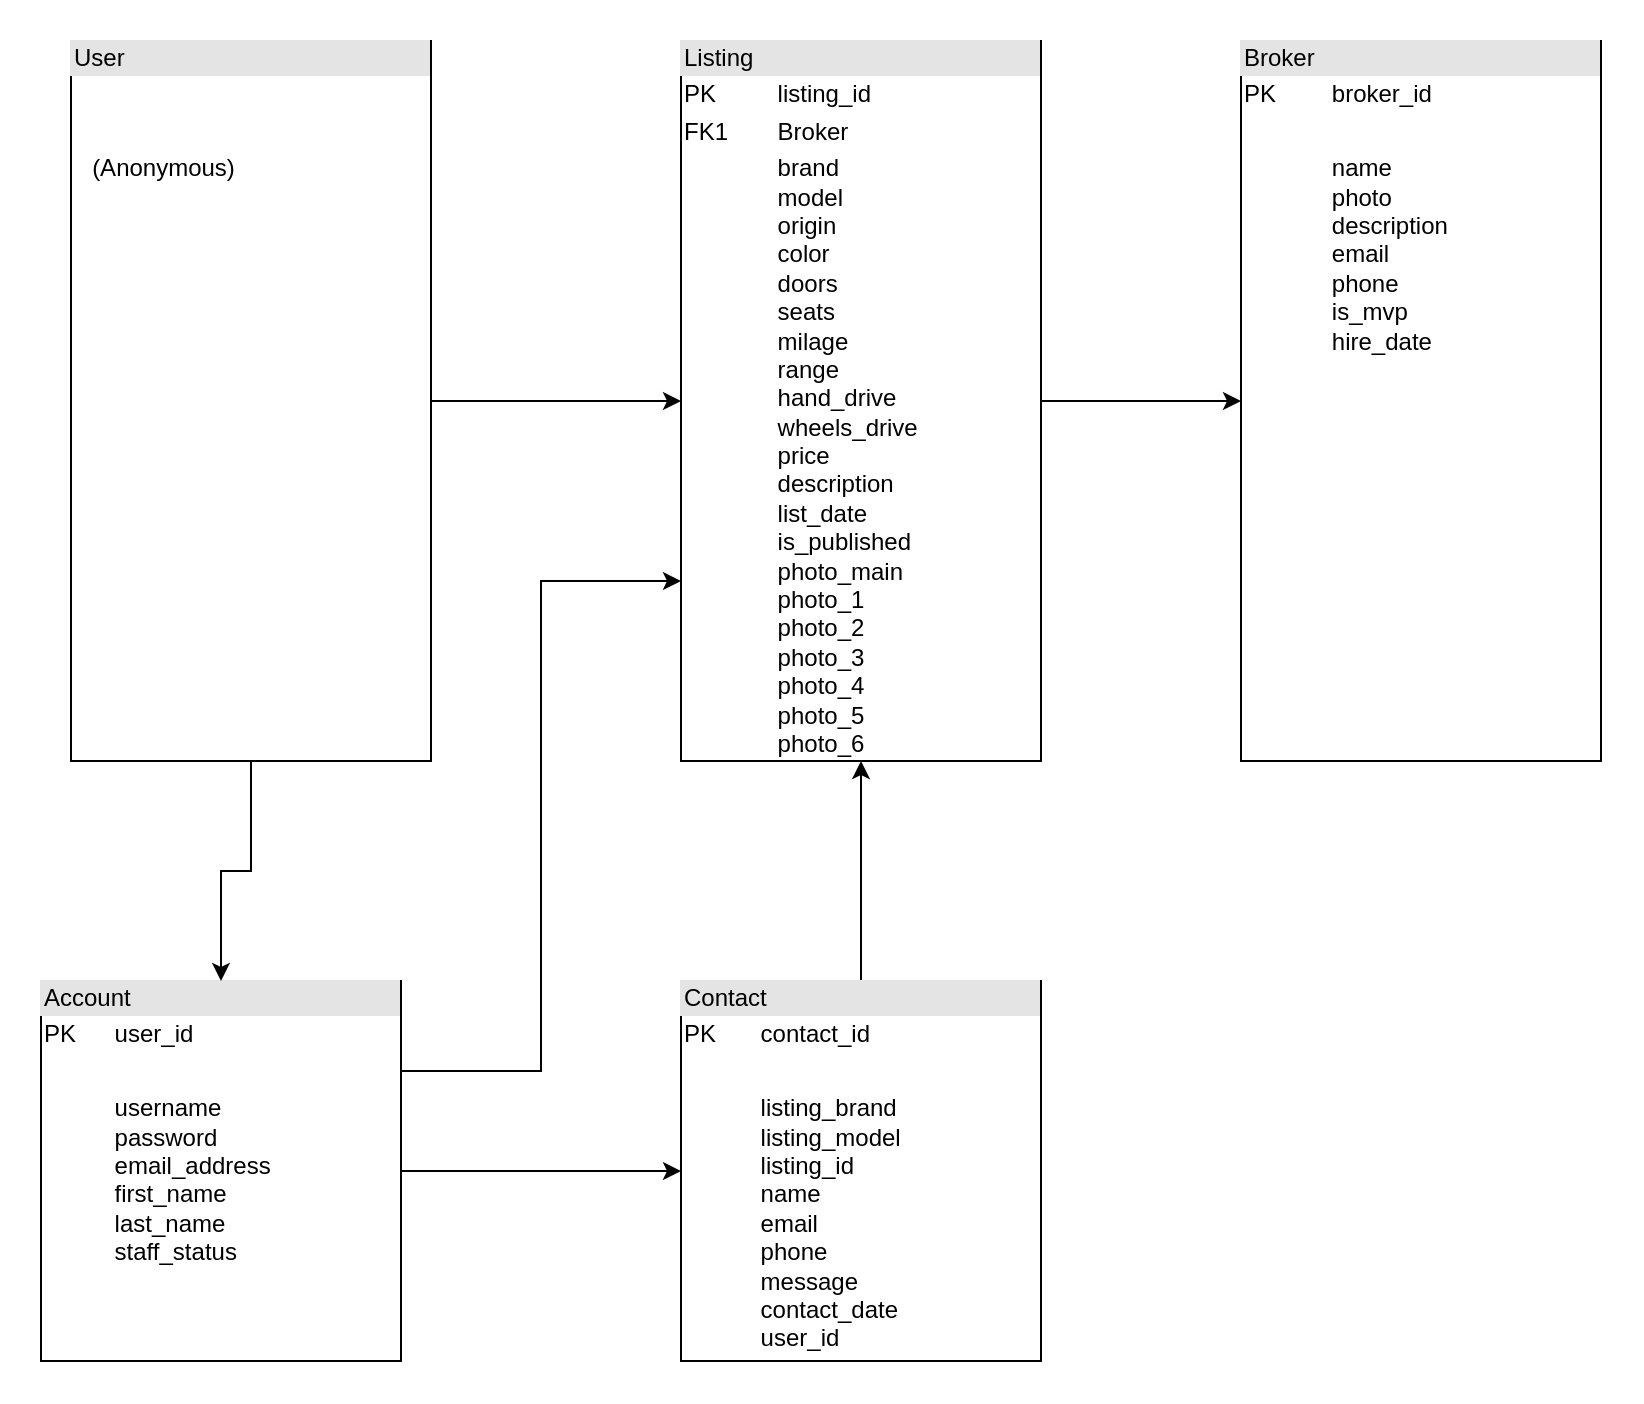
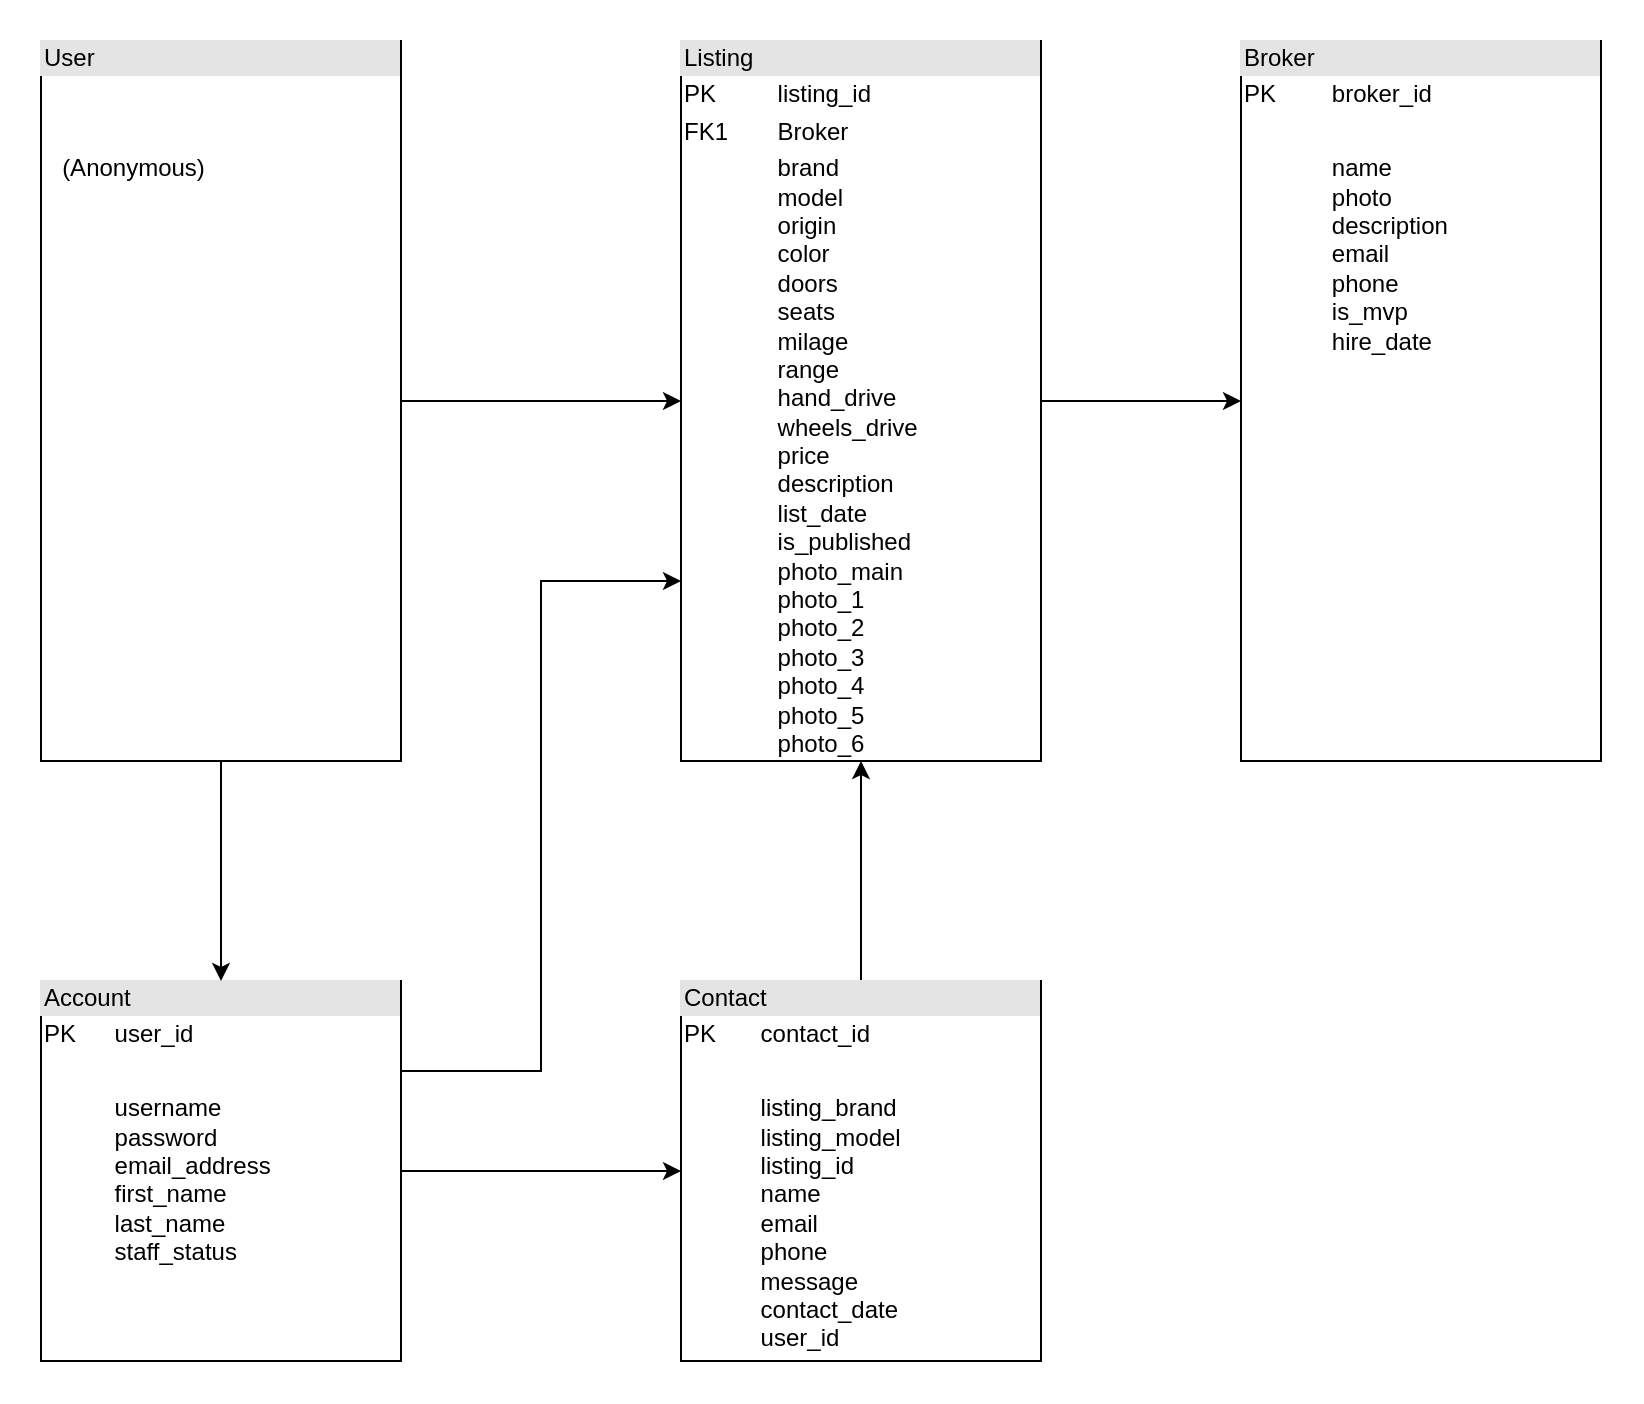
(251, 401) -> (221, 401)
